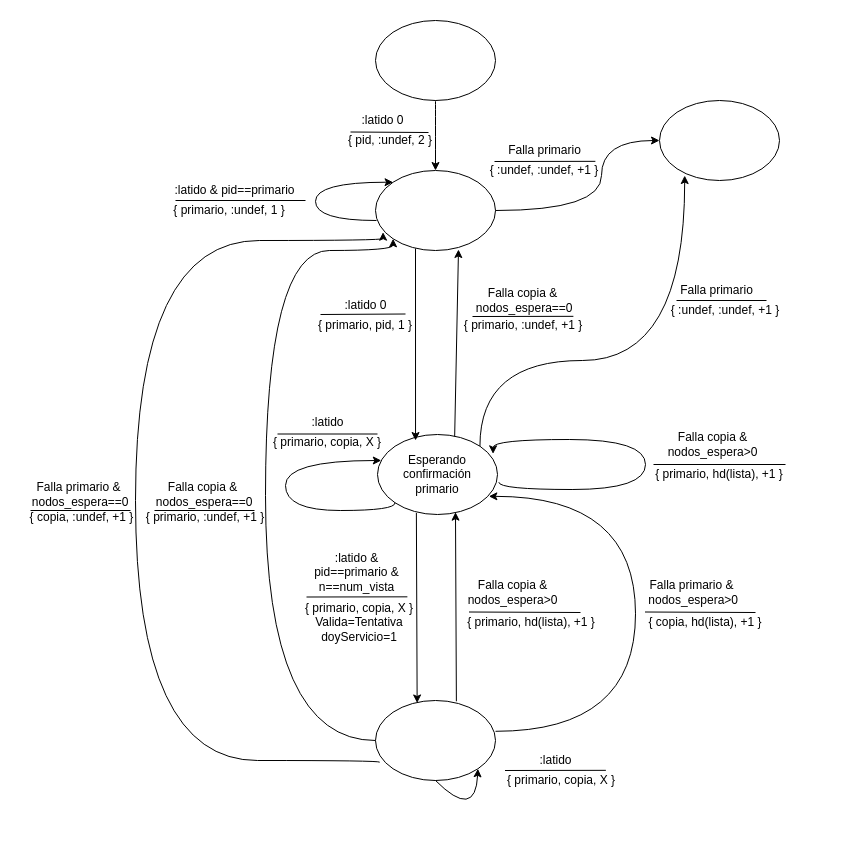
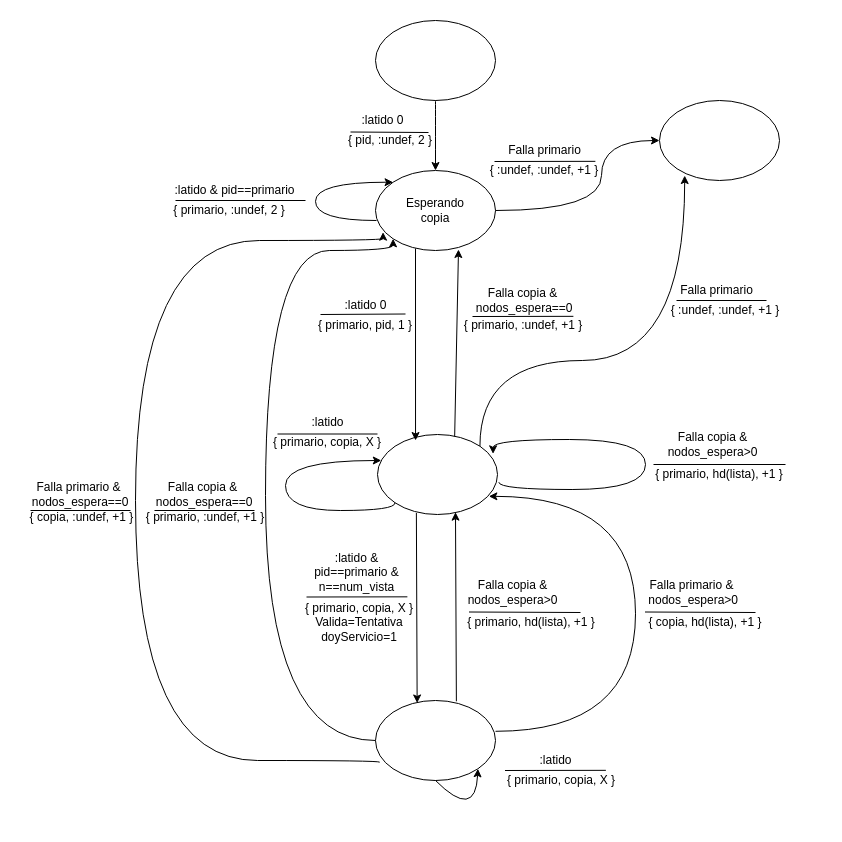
(230, 211) -> (230, 211)
none -> (436, 211)
(438, 475) -> none
